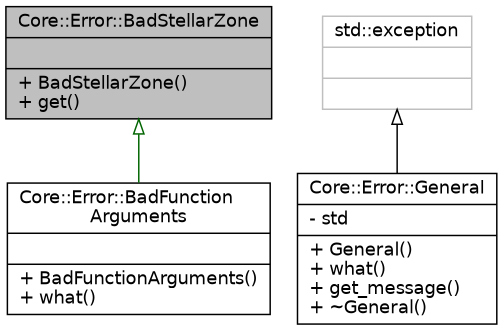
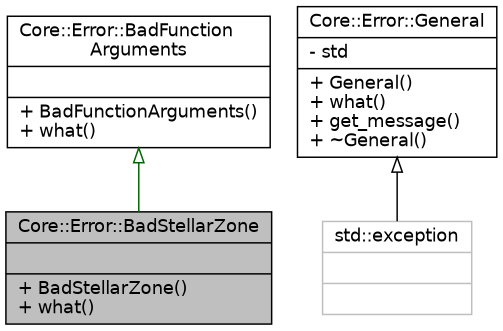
(49, 103) -> (56, 308)
(397, 149) -> (397, 197)
(139, 158) -> (139, 187)
